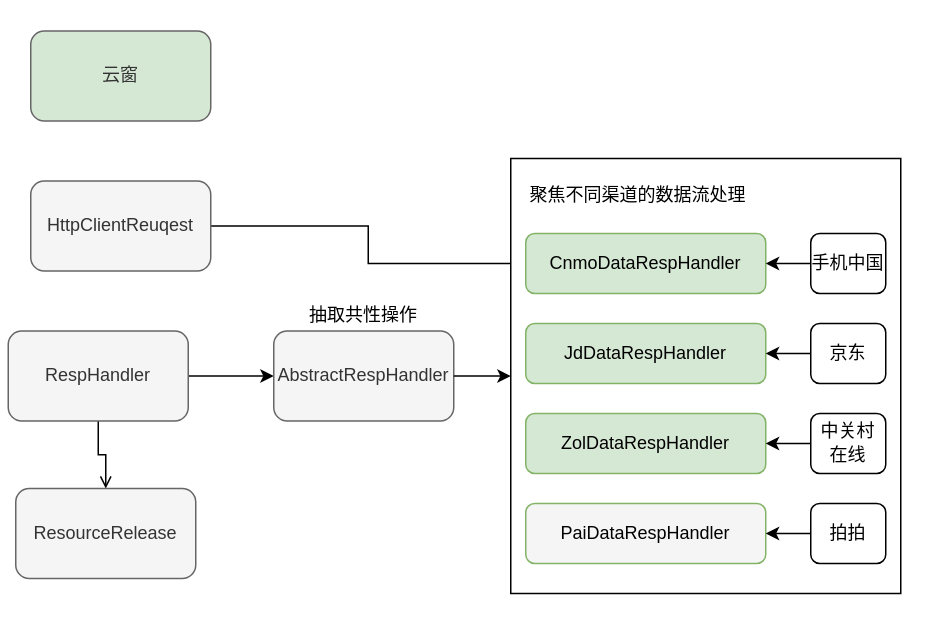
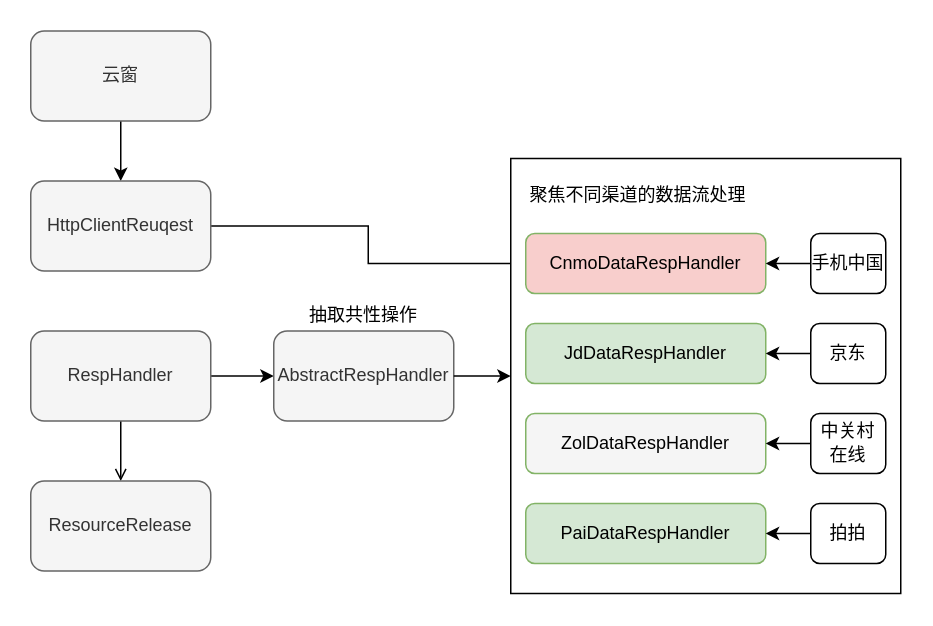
(121, 76) -> (121, 76)
none -> (121, 146)
(646, 263) -> (646, 263)
(98, 376) -> (121, 376)
(646, 443) -> (646, 443)
(106, 533) -> (121, 526)
(646, 533) -> (646, 533)
